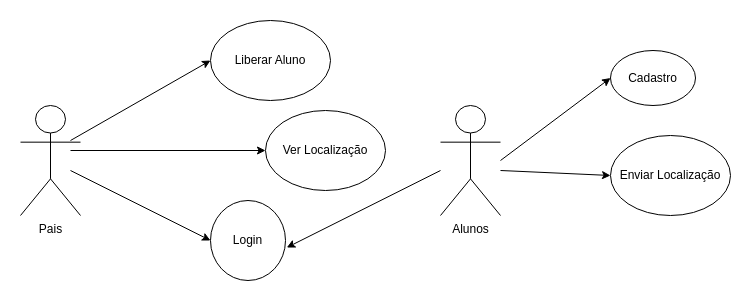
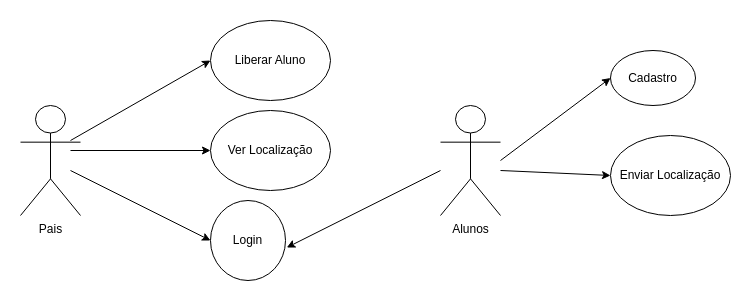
(326, 151) -> (271, 151)
